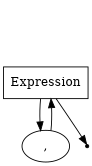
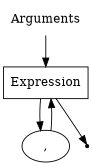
none -> (46, 19)
